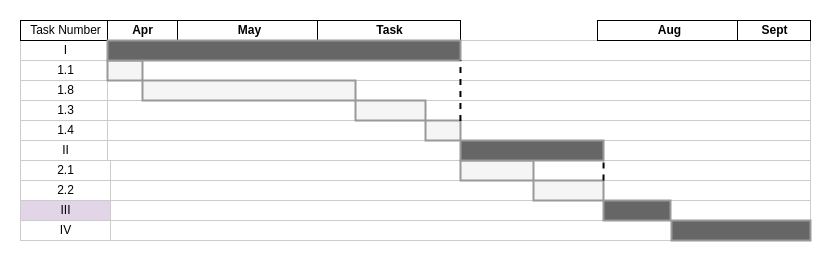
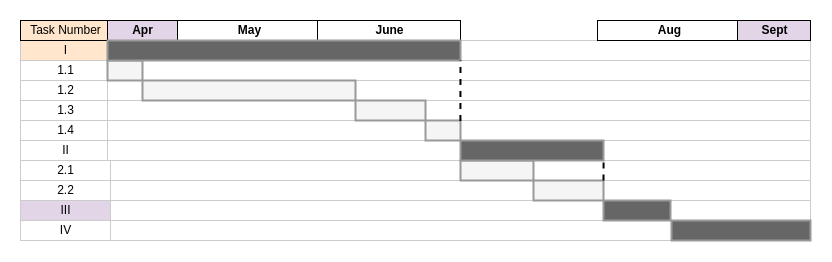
(66, 31) -> (66, 31)
(143, 31) -> (143, 31)
(390, 31) -> (390, 31)
(774, 31) -> (774, 31)
(66, 51) -> (66, 51)
(66, 91) -> (66, 91)
